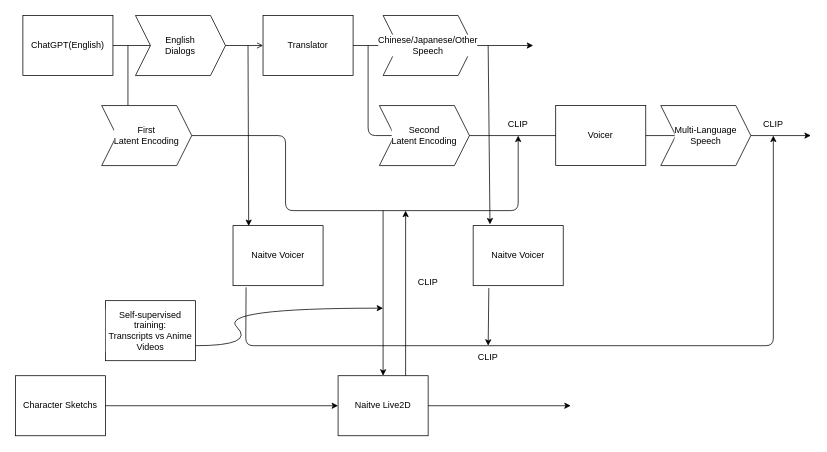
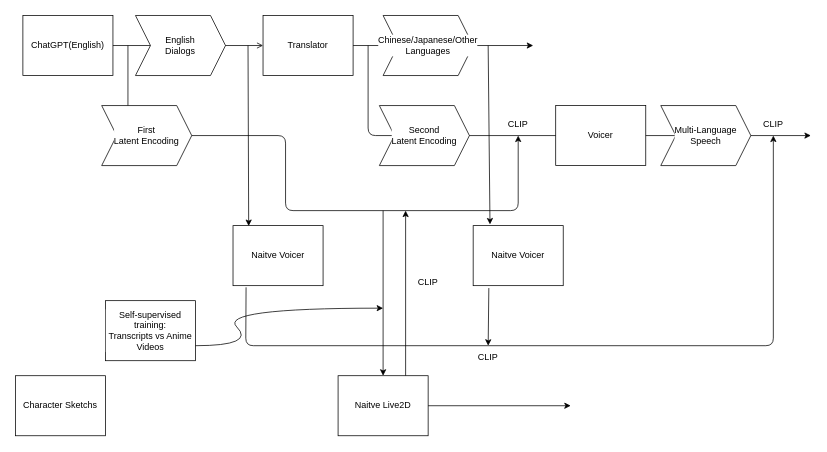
(428, 45) -> (428, 45)
(219, 405) -> none
